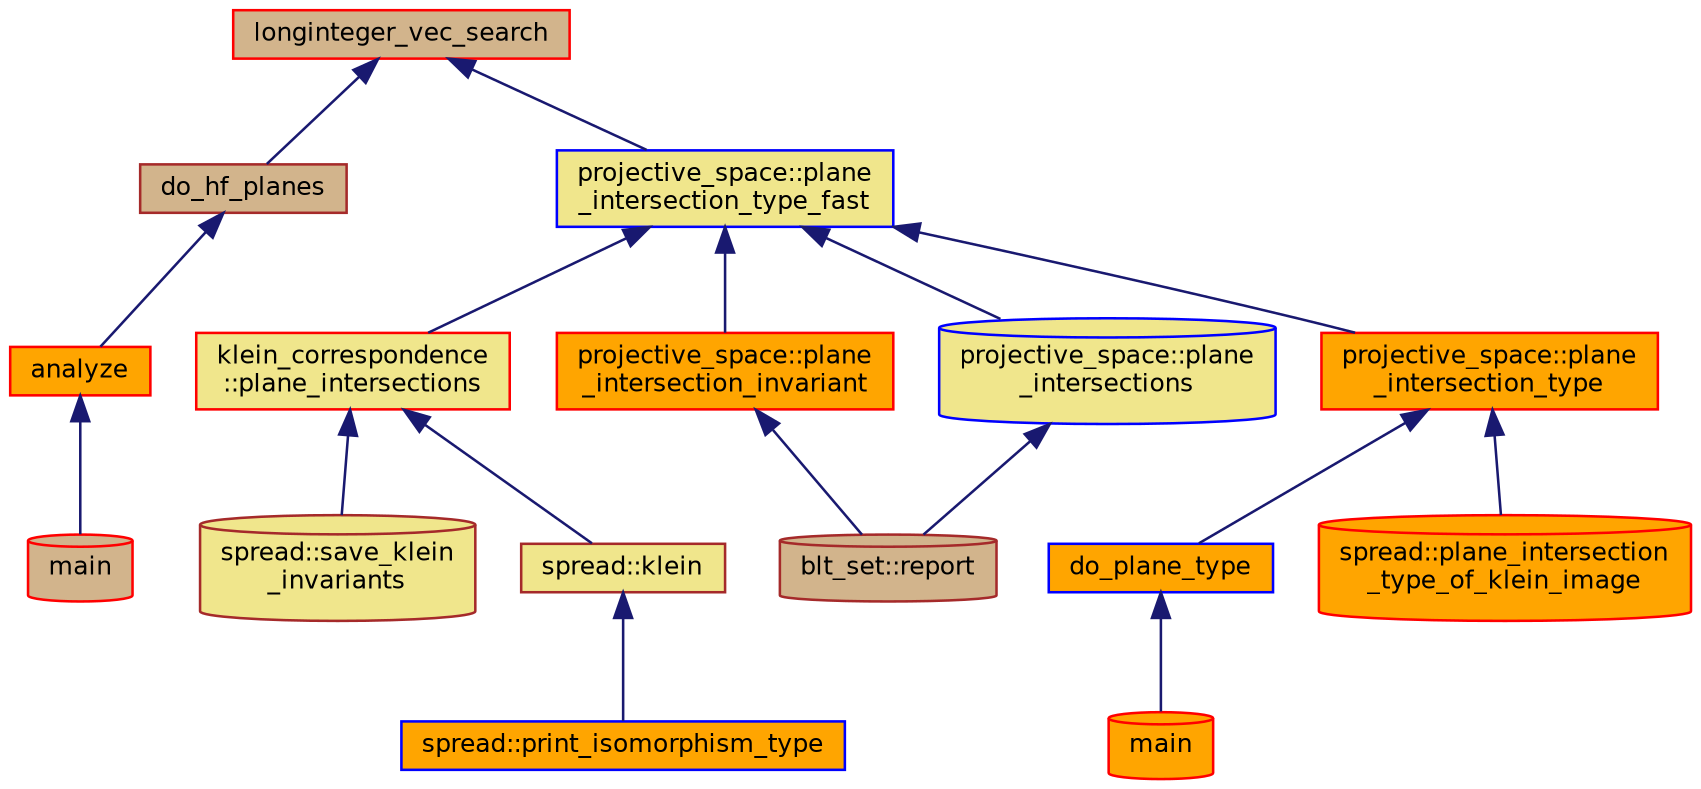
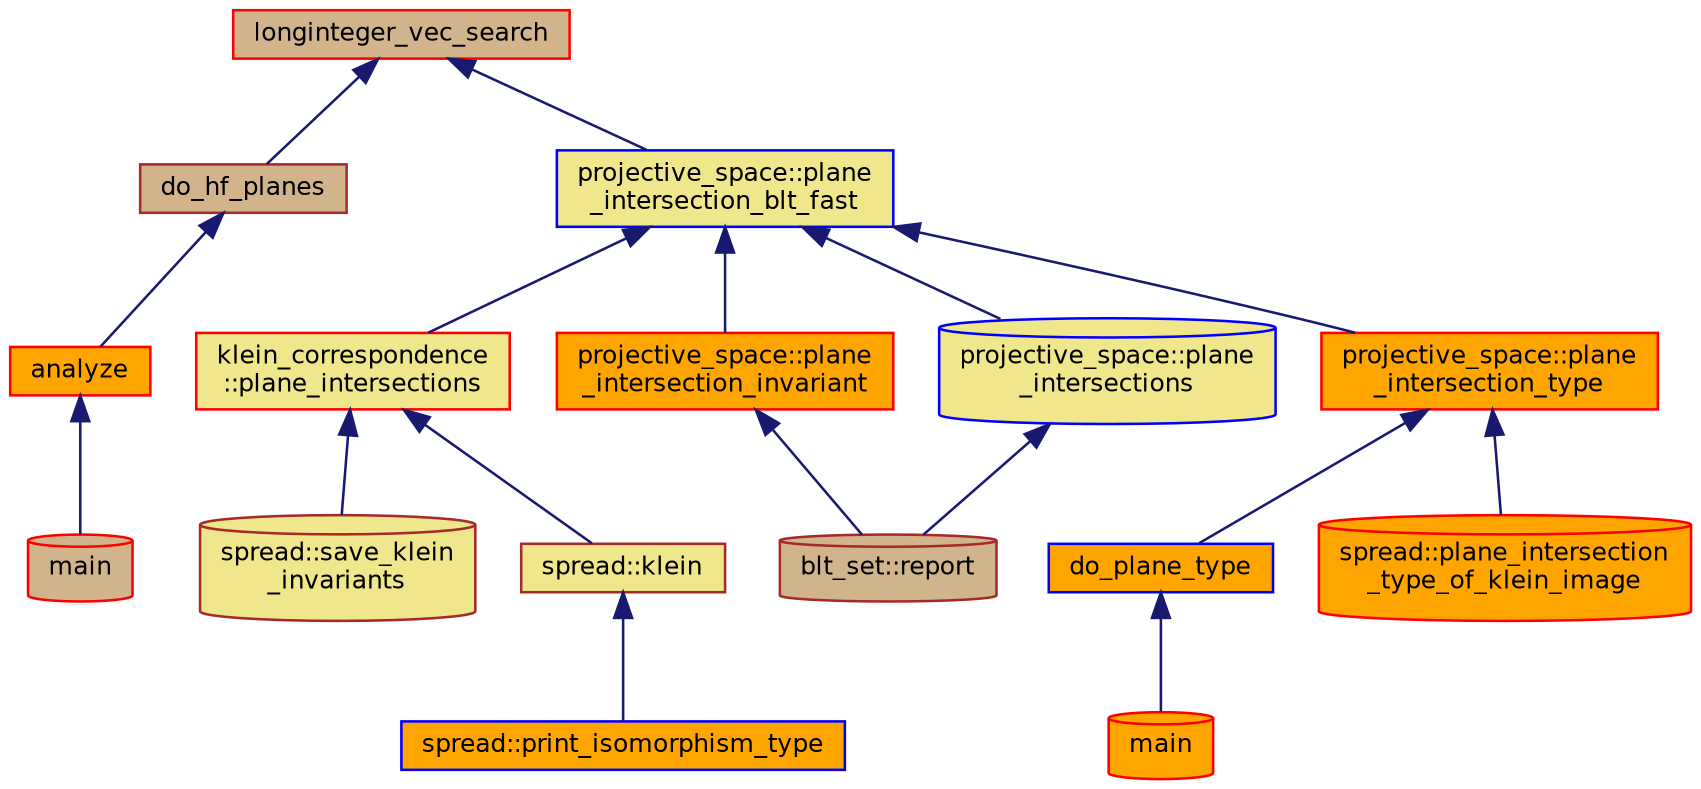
(725, 189) -> (725, 189)
